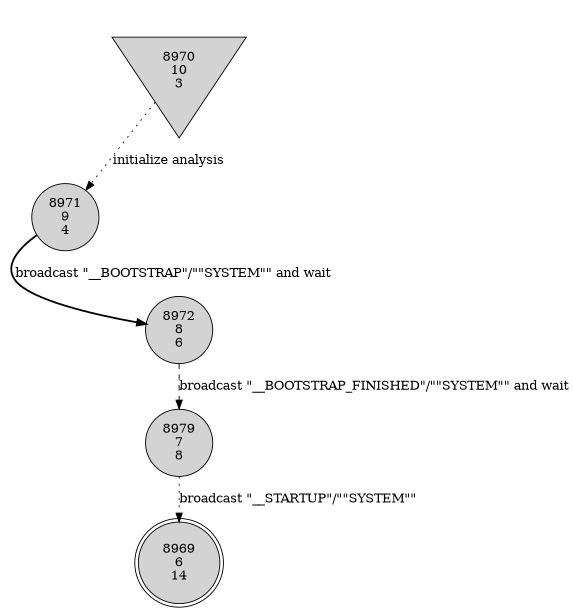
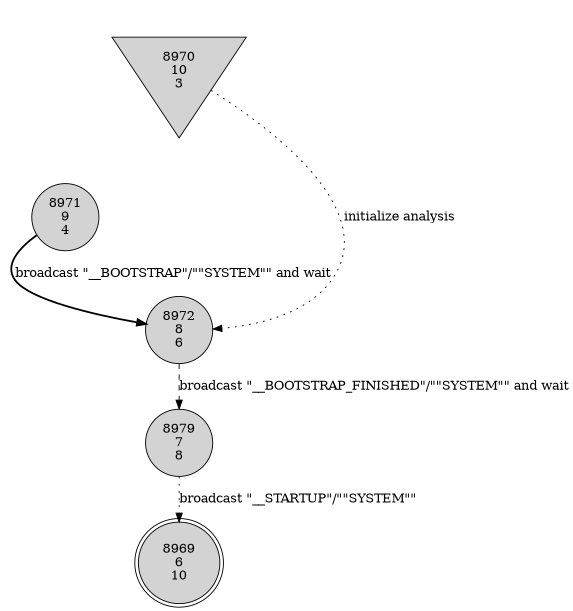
(123, 143) -> (340, 220)
(179, 563) -> (179, 563)
